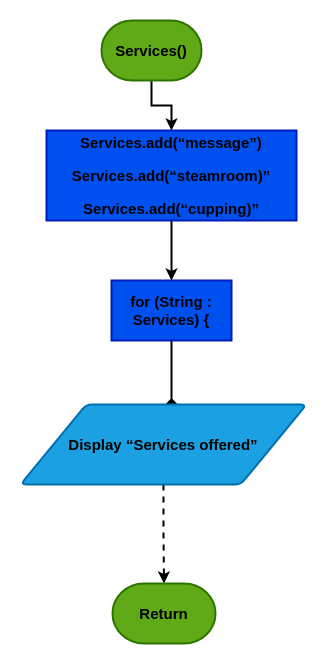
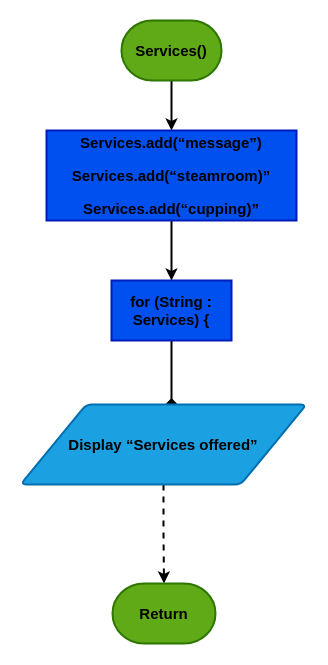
(152, 51) -> (172, 51)
